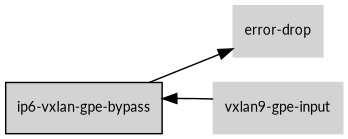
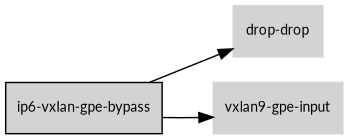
(278, 31) -> (278, 31)
(195, 99) -> (181, 118)
